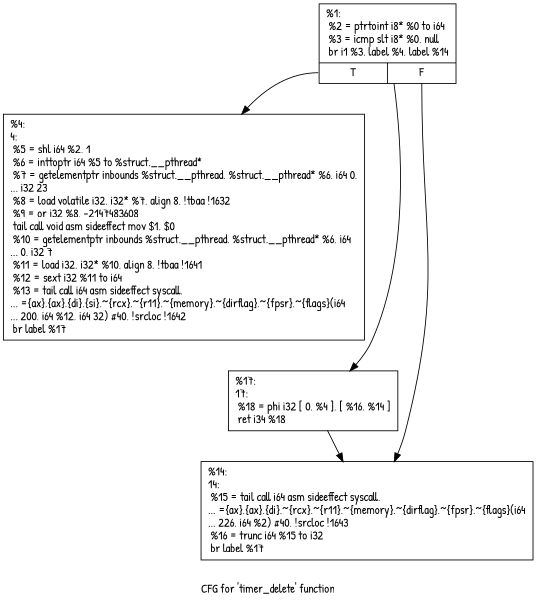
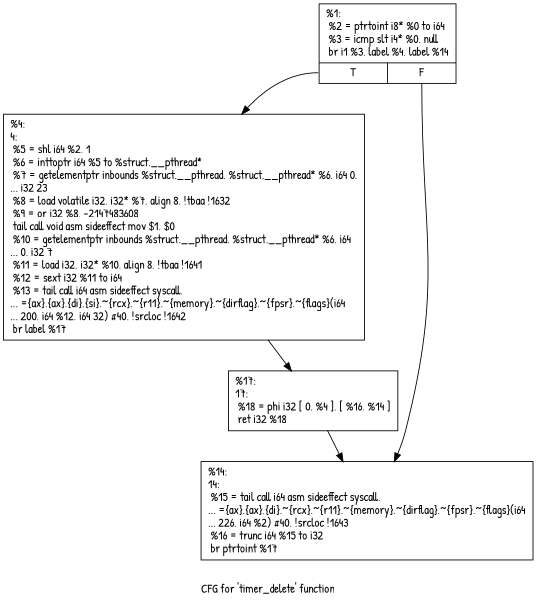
(383, 39) -> (382, 39)
(398, 228) -> (277, 352)
(261, 420) -> (261, 420)
(236, 549) -> (243, 549)
